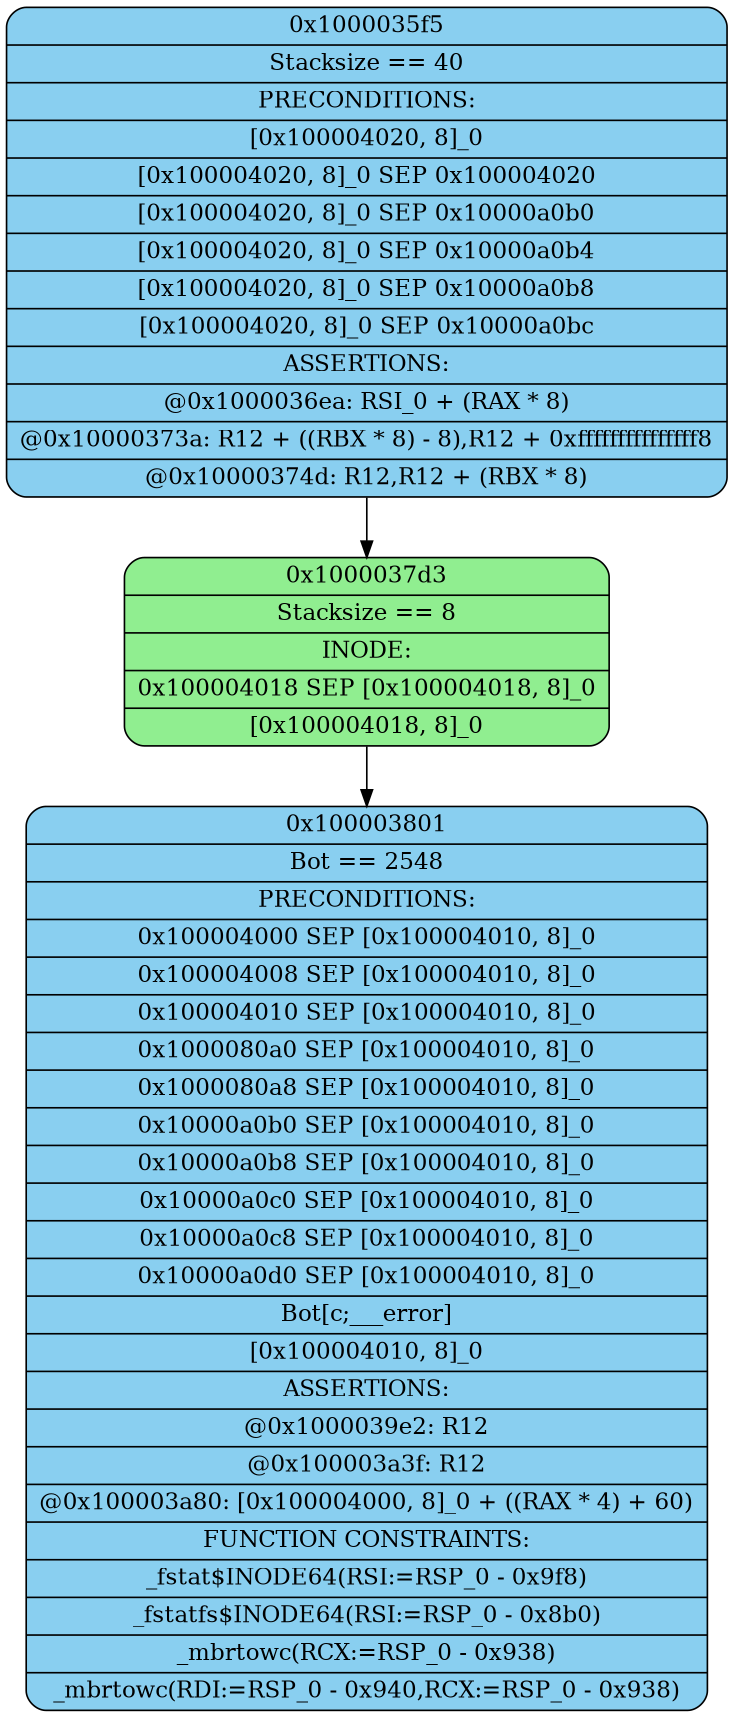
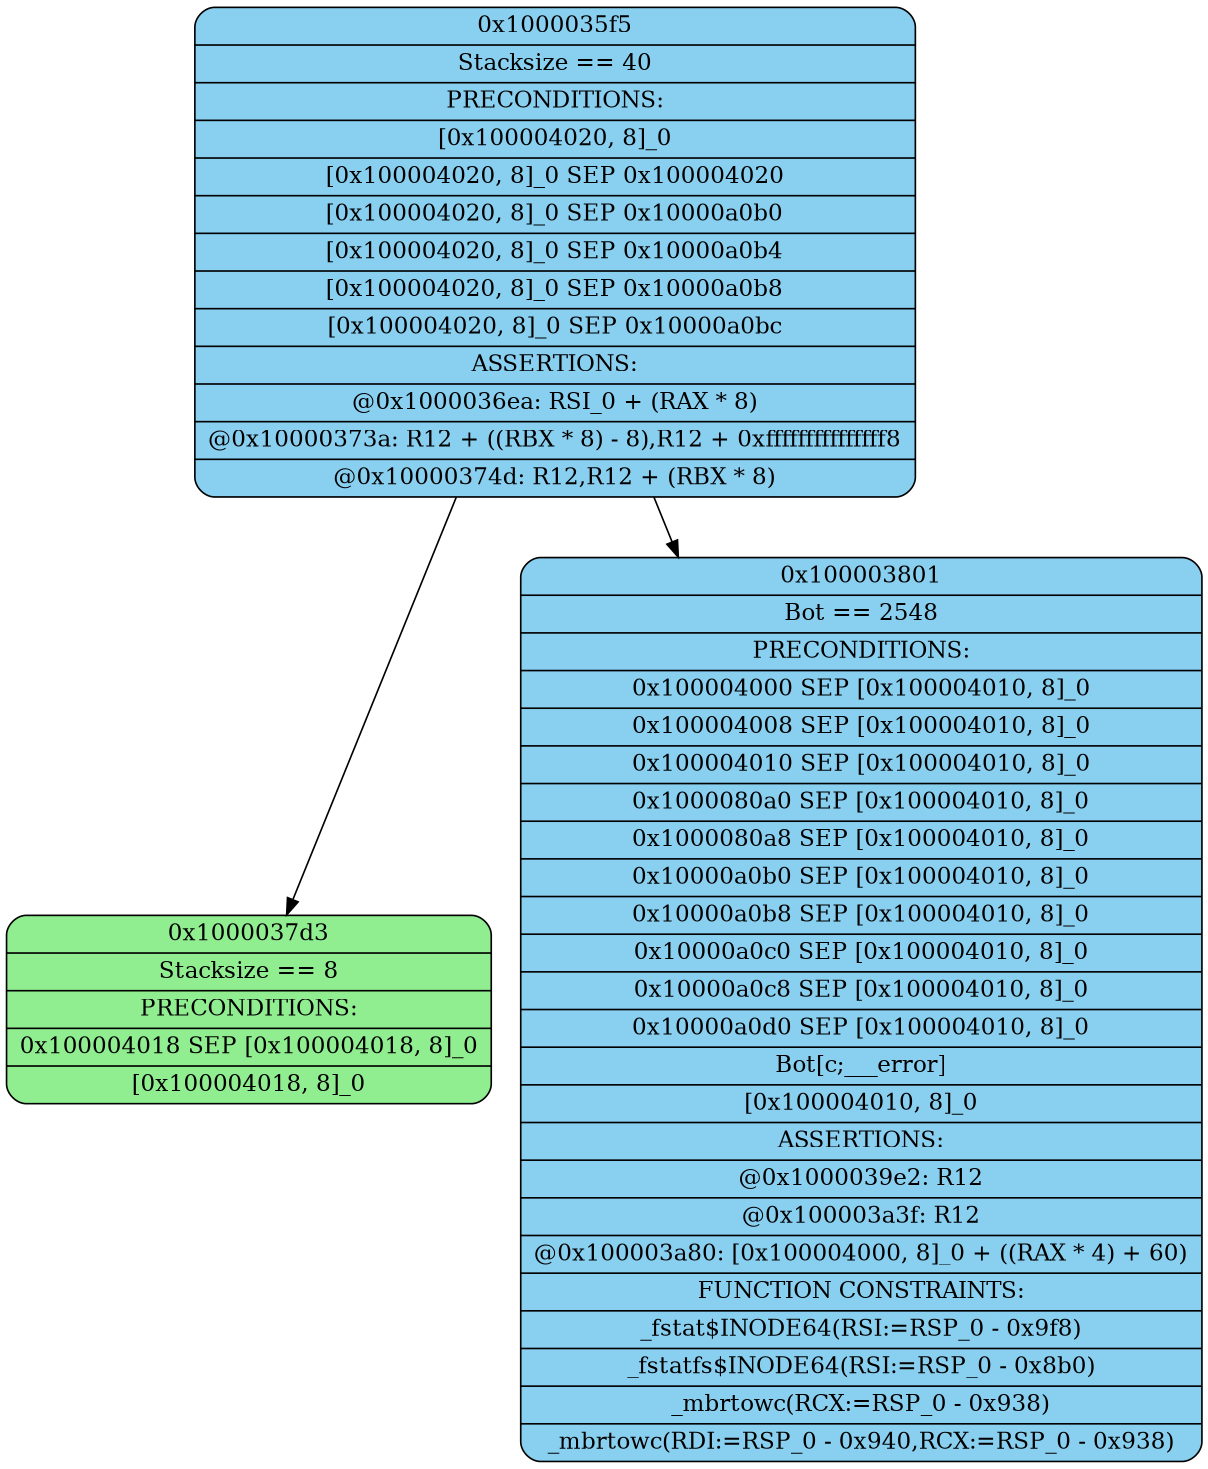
(367, 651) -> (249, 1009)
(367, 768) -> (663, 520)
